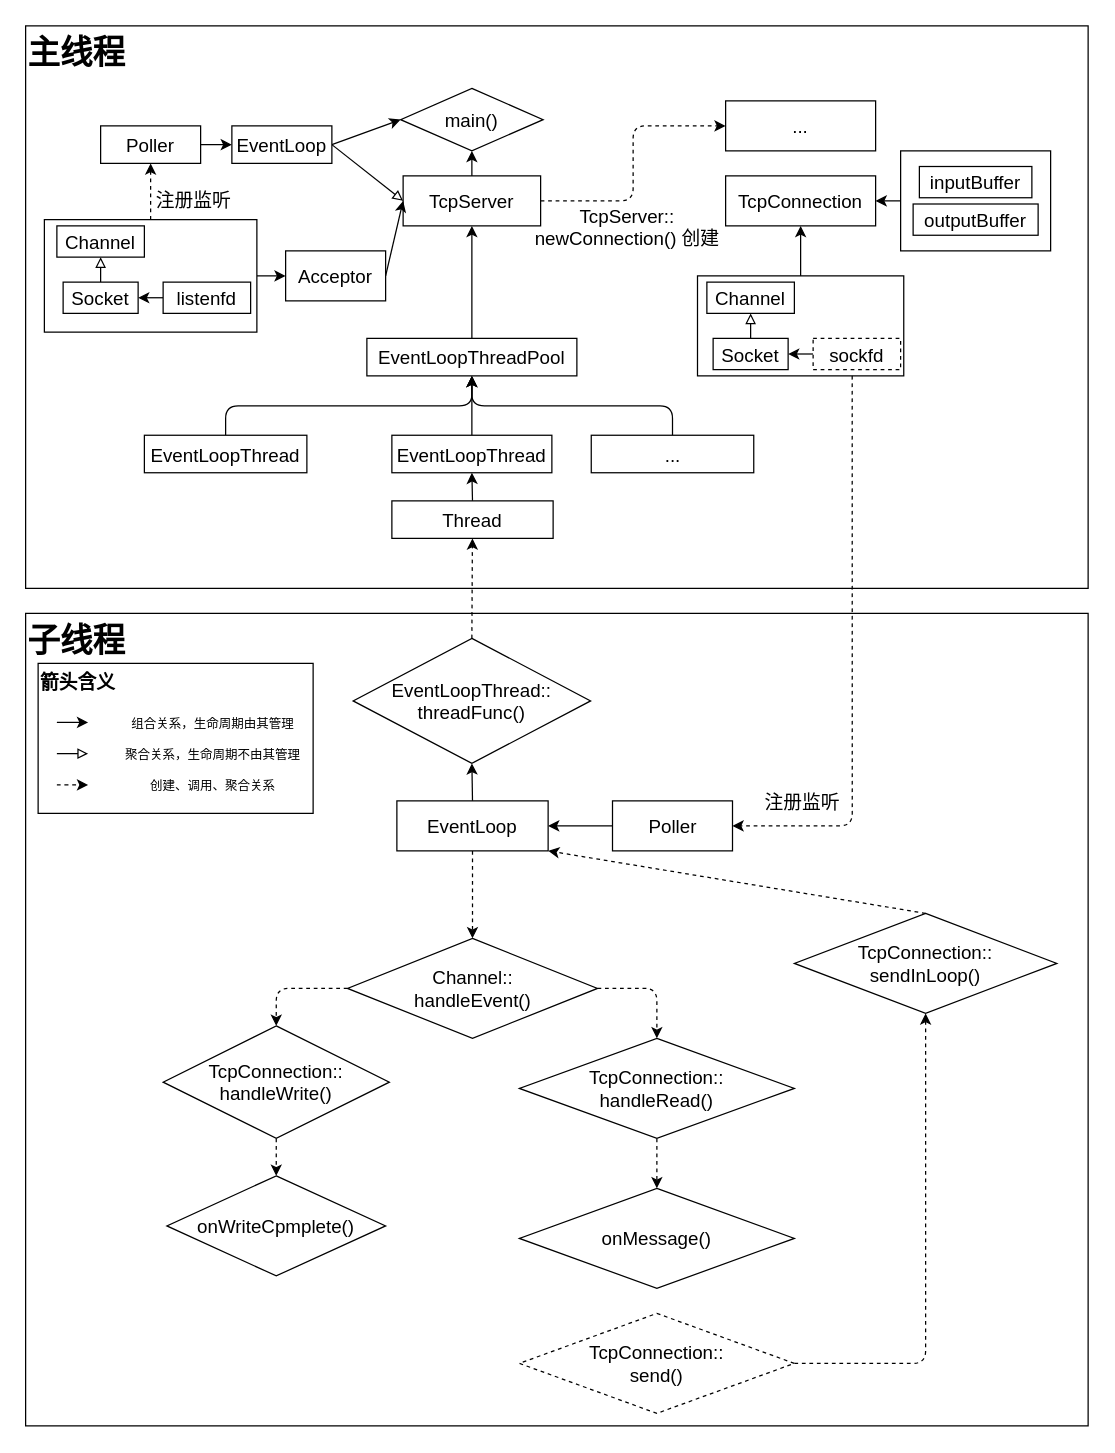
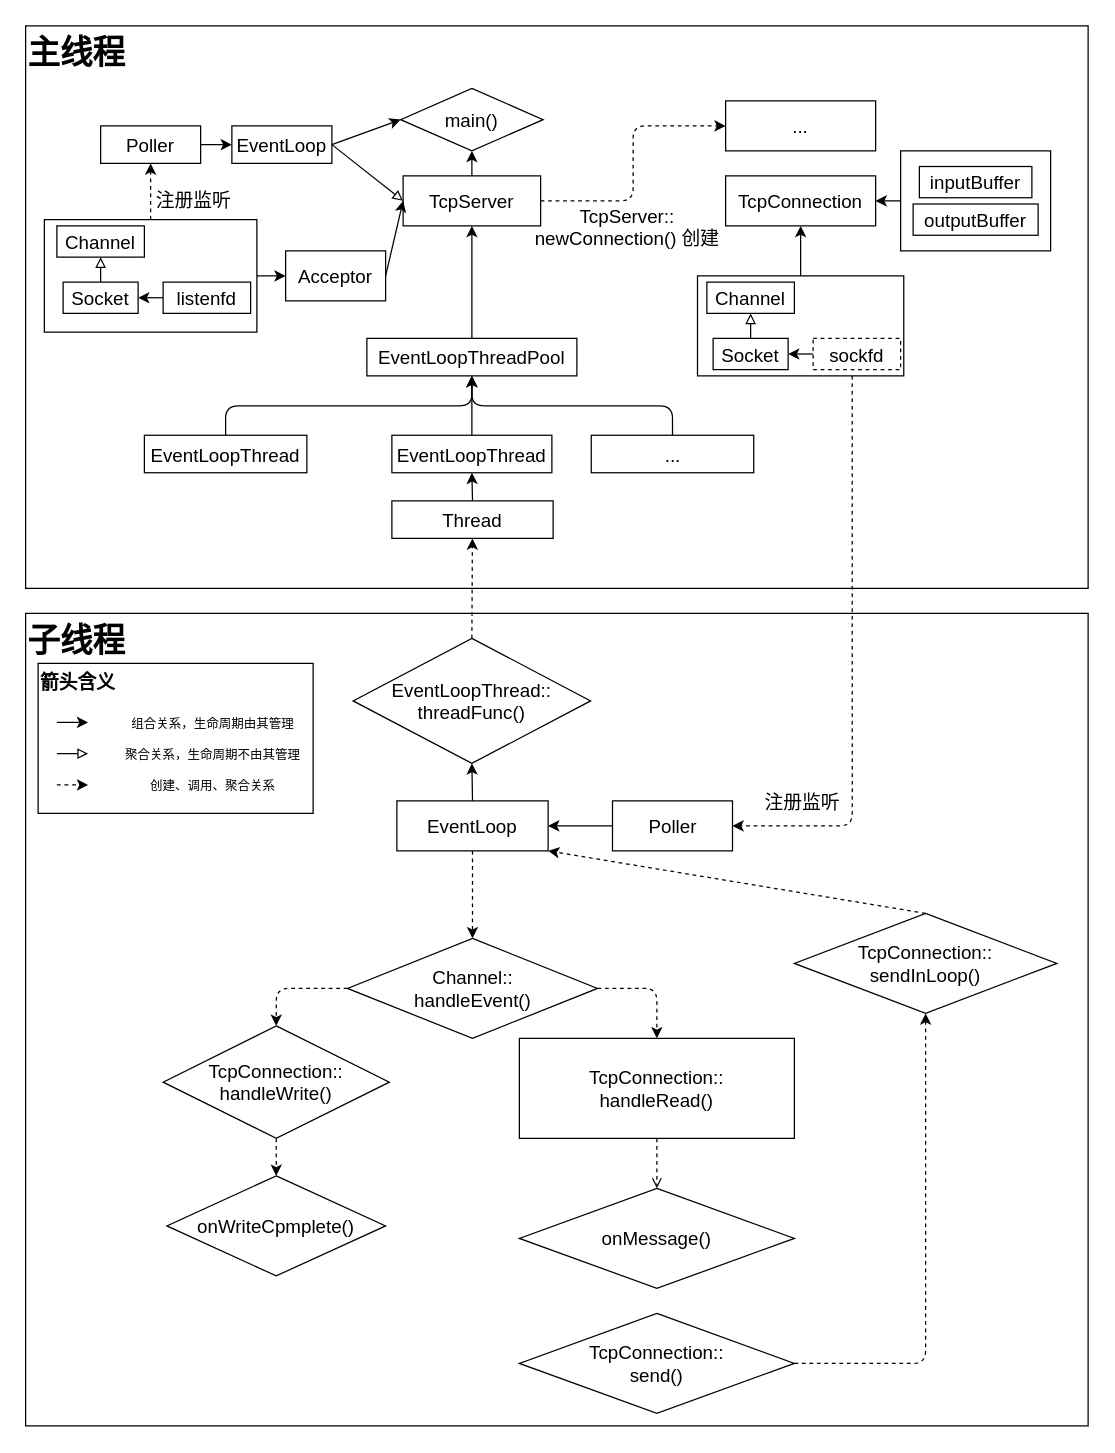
(657, 1088) -> (657, 1088)
(657, 1178) -> (657, 1180)
(657, 1363) -> (657, 1363)
